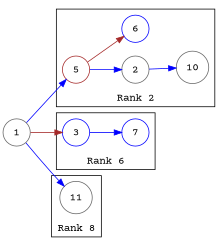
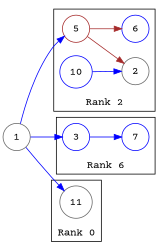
(193, 67) -> (76, 72)
(159, 69) -> (103, 72)
(102, 70) -> (103, 48)
(43, 132) -> (43, 137)
(76, 228) -> (76, 233)
